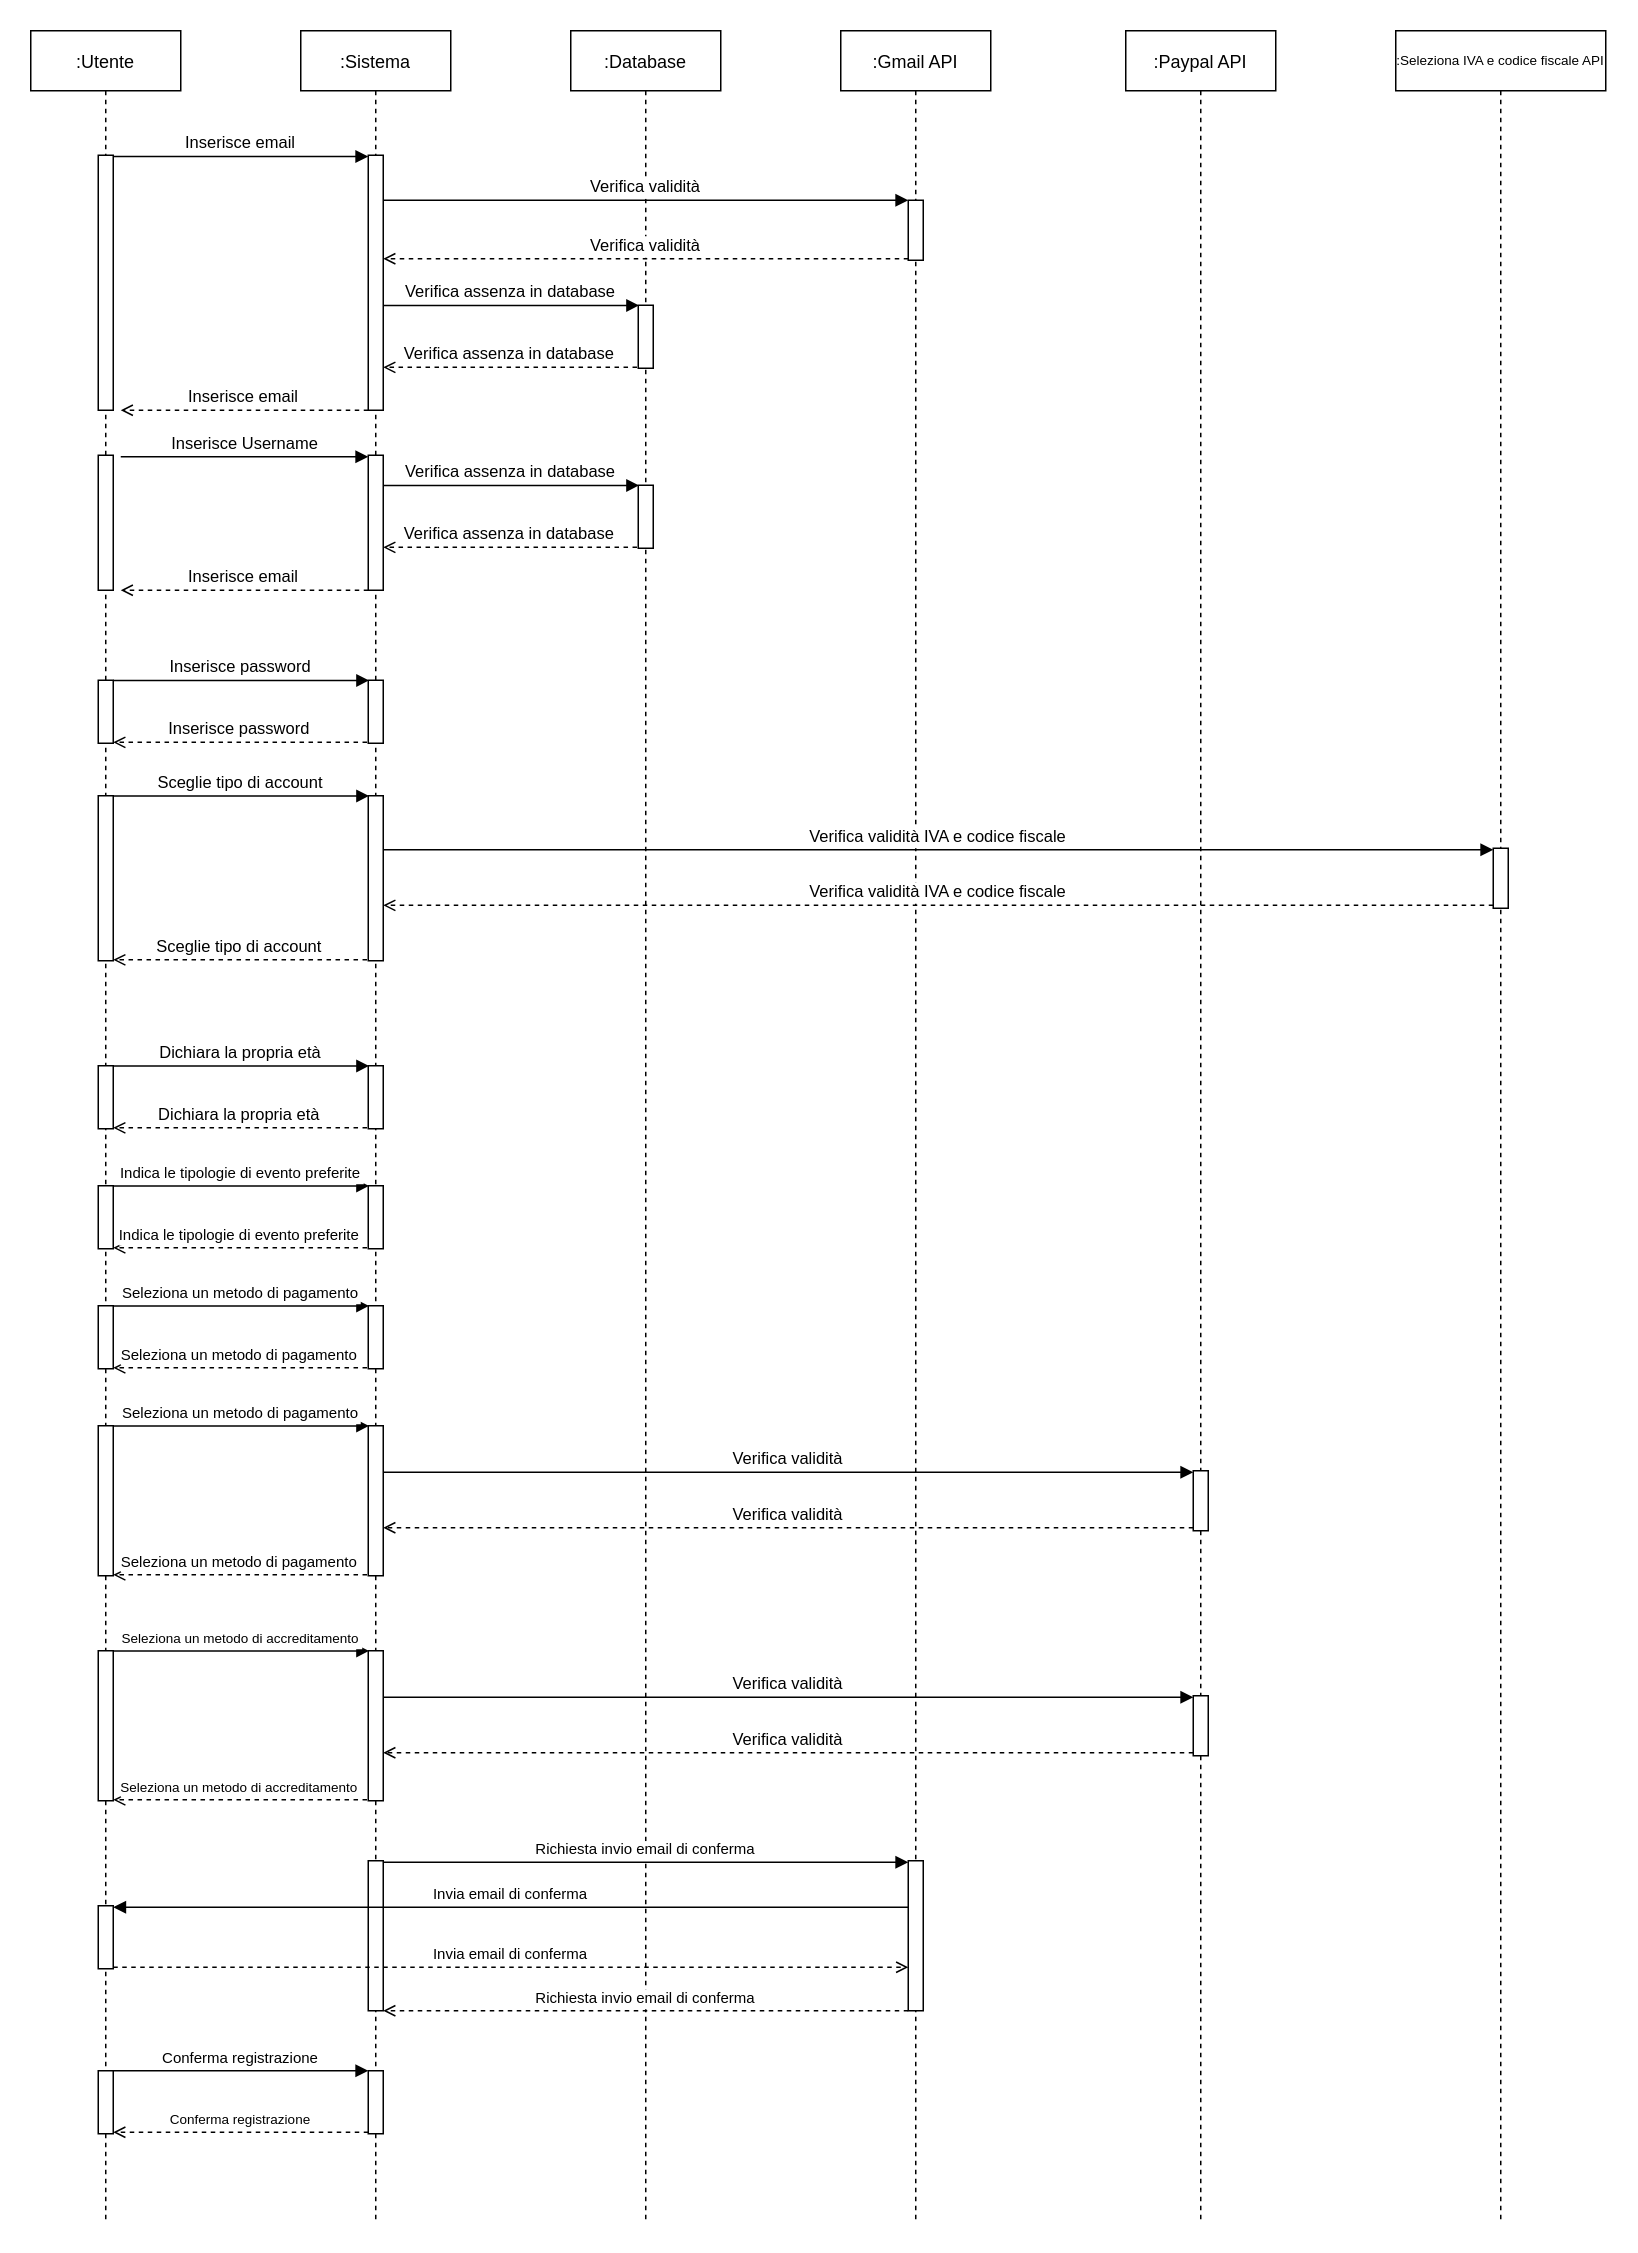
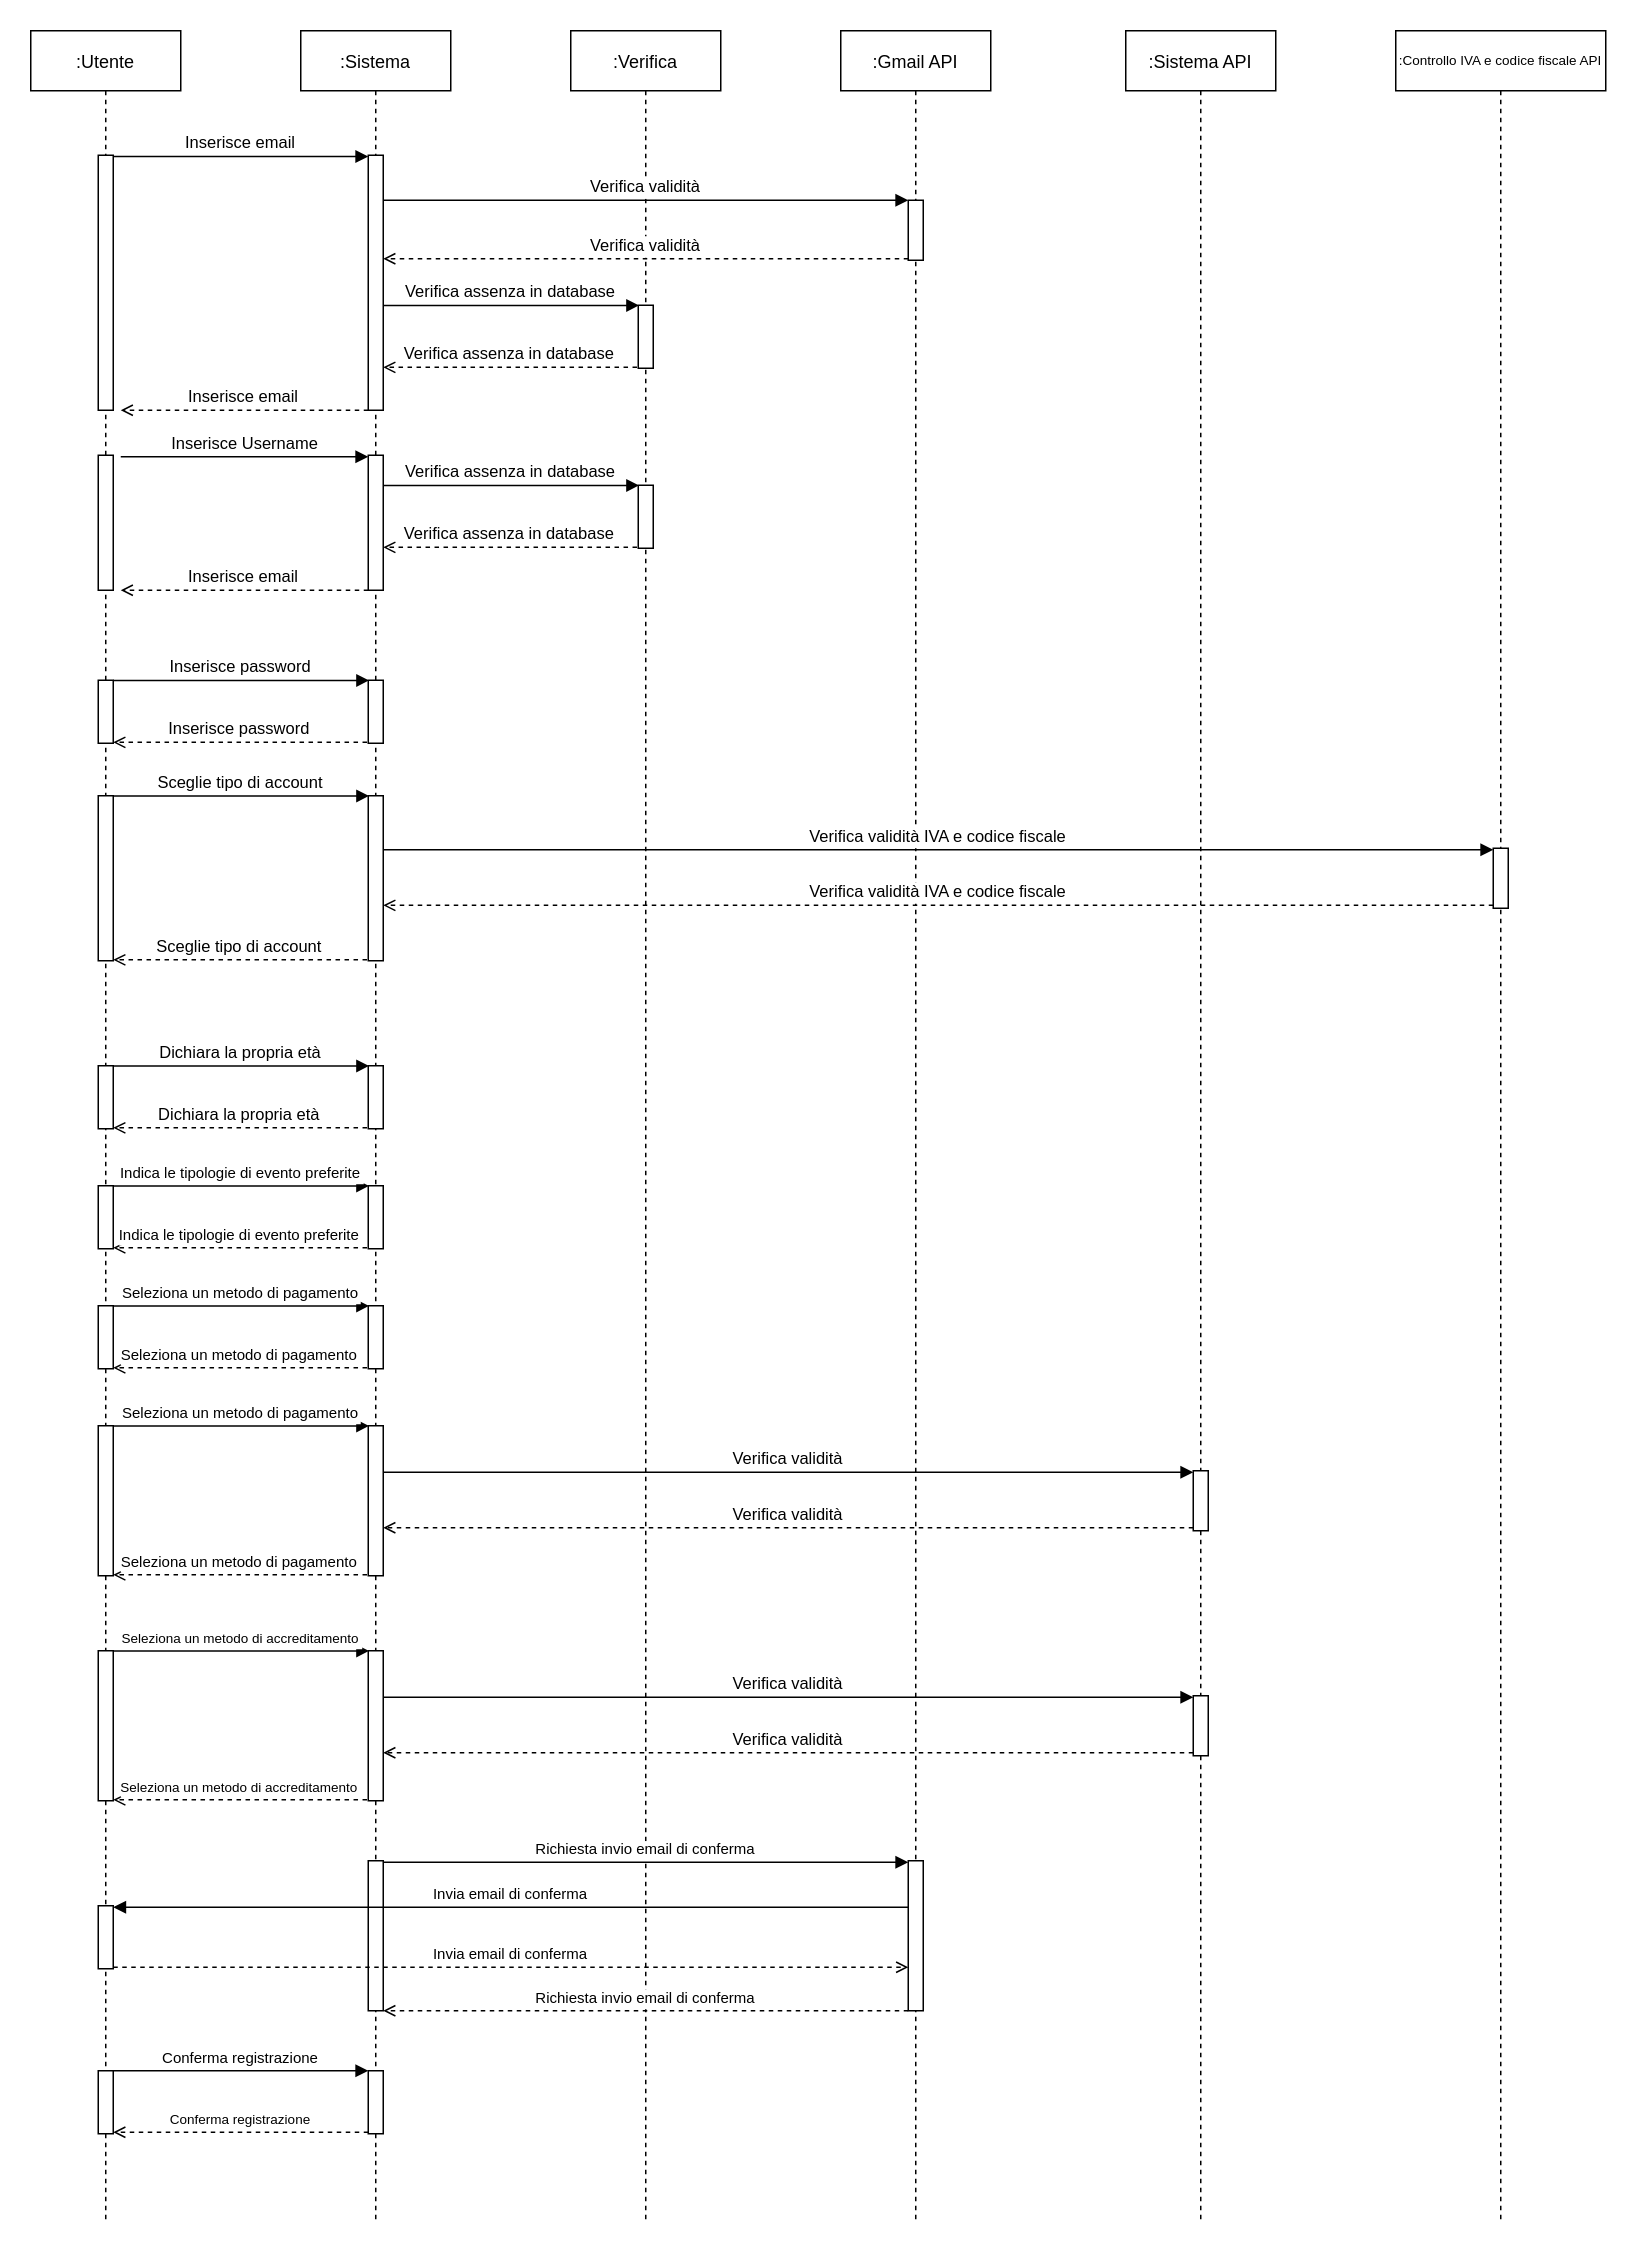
(1500, 61) -> (1500, 61)
(645, 62) -> (645, 62)
(1200, 62) -> (1200, 62)
